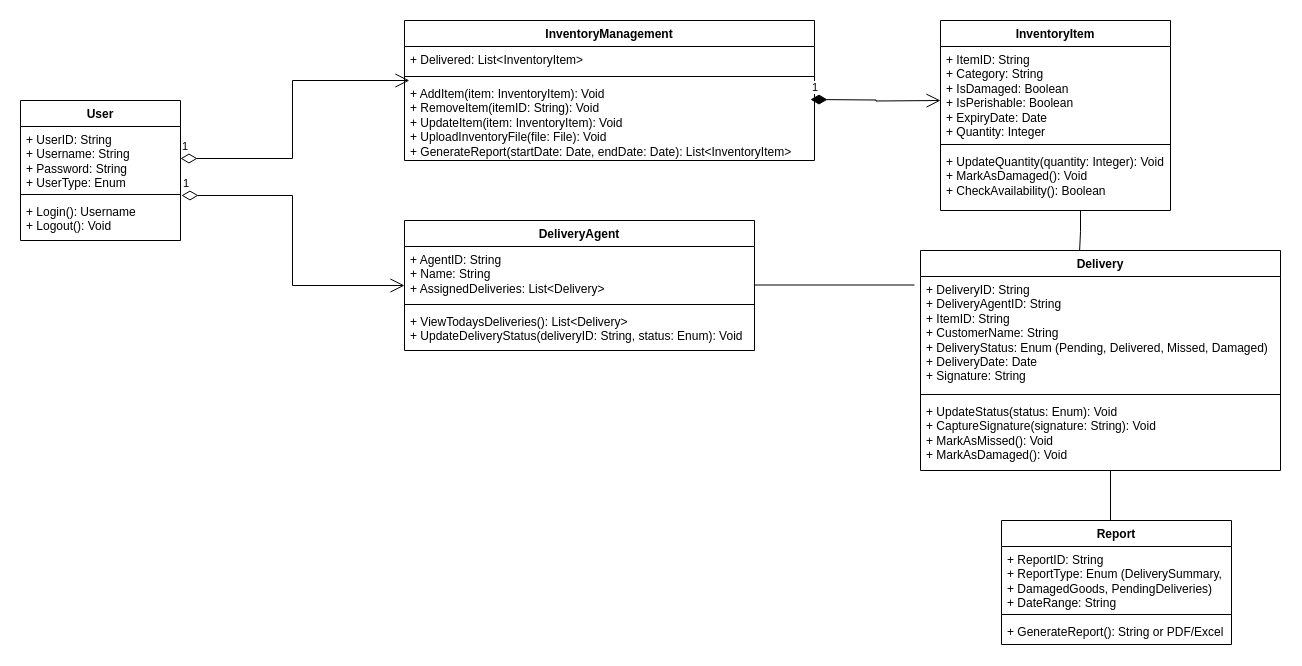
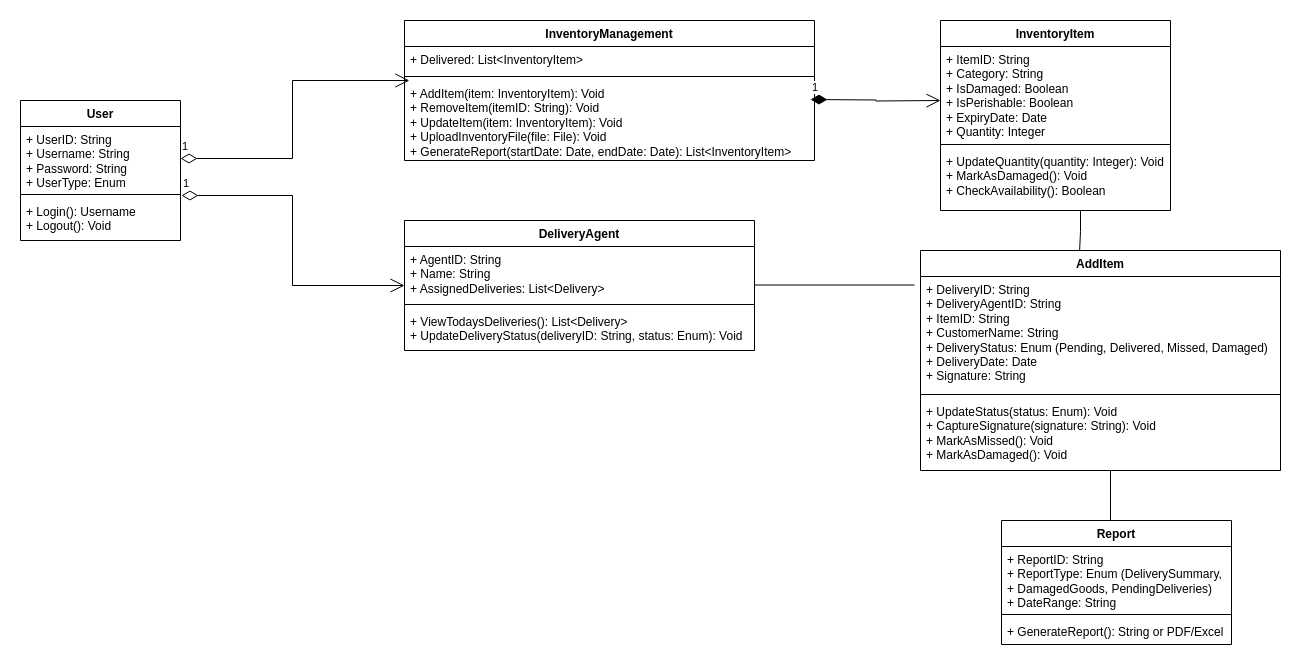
(1101, 265) -> (1101, 265)
